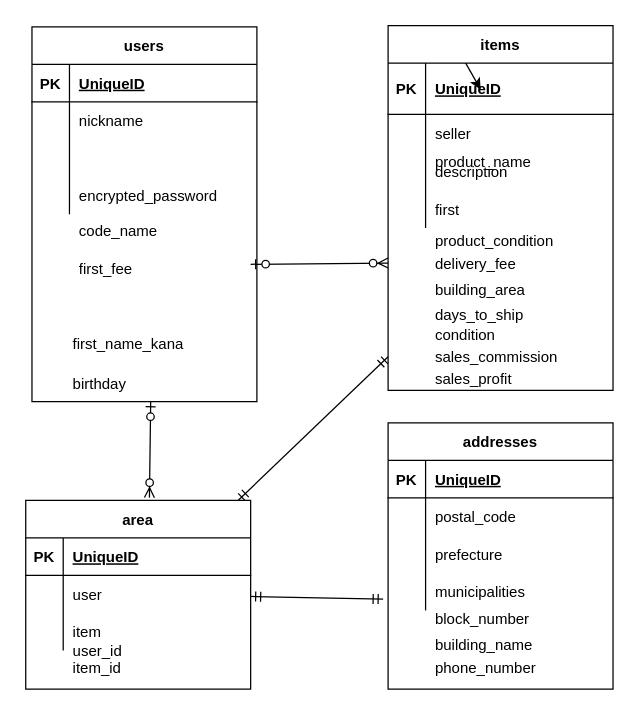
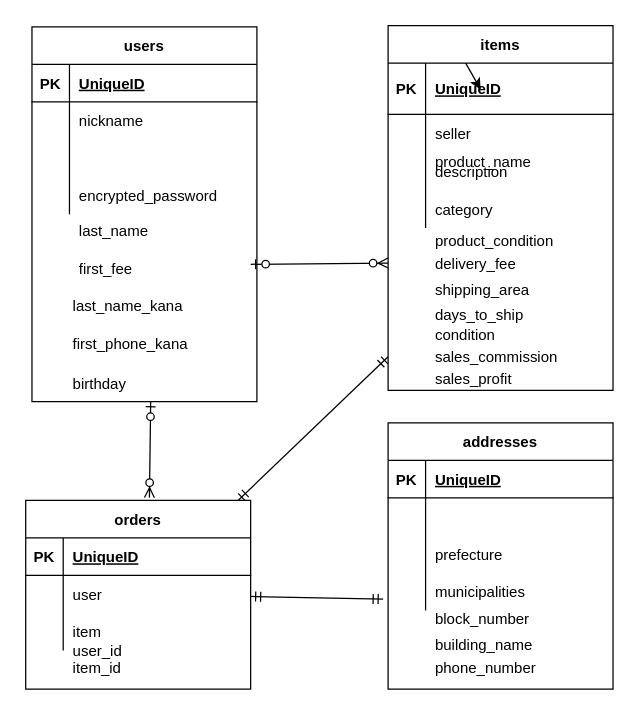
(454, 210) -> (469, 210)
(117, 231) -> (115, 231)
(484, 290) -> (486, 290)
none -> (157, 306)
(134, 344) -> (138, 344)
(519, 517) -> none
(138, 520) -> (138, 520)
